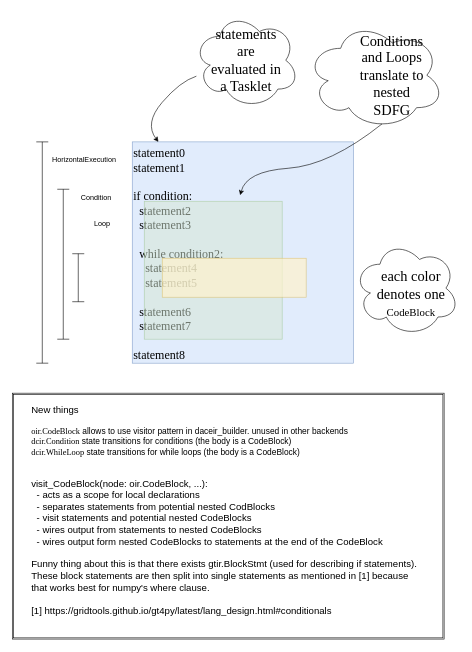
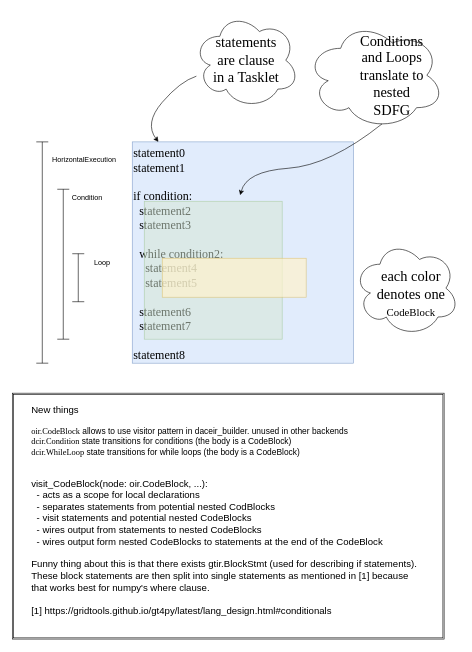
(246, 60) -> (246, 60)
(96, 198) -> (87, 198)
(102, 224) -> (102, 263)
